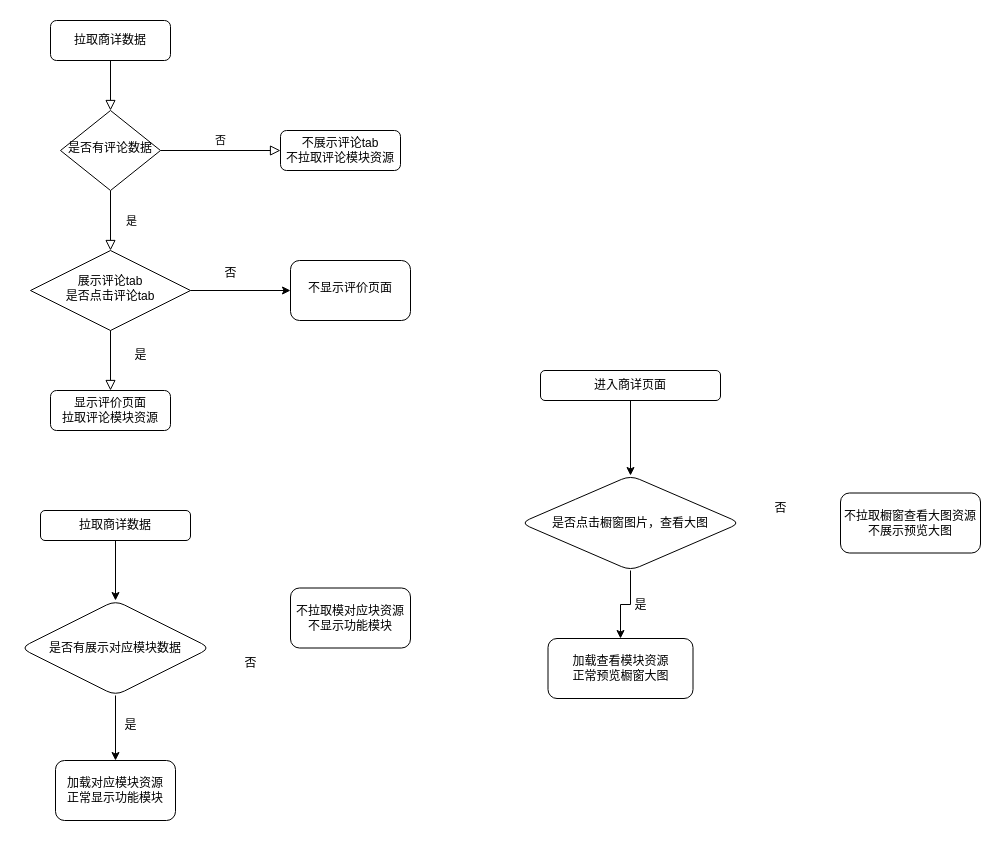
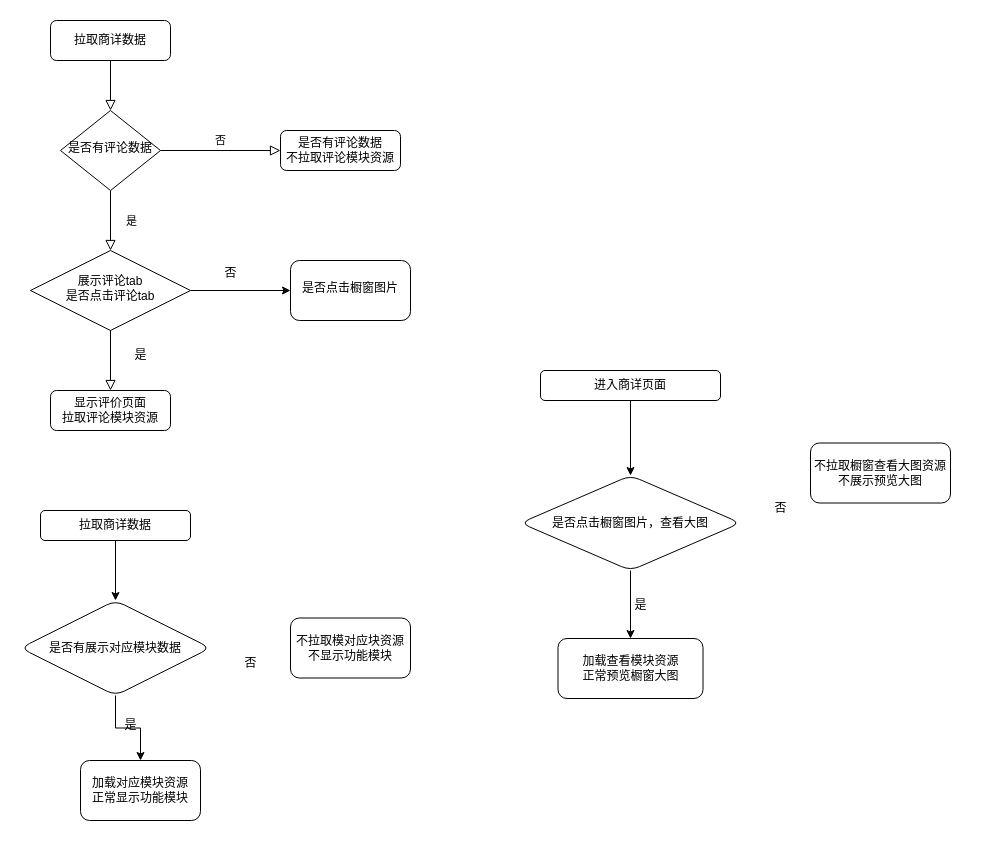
(341, 151) -> (341, 151)
(351, 289) -> (351, 289)
(911, 523) -> (881, 473)
(351, 618) -> (351, 648)
(621, 669) -> (631, 669)
(116, 791) -> (141, 791)
